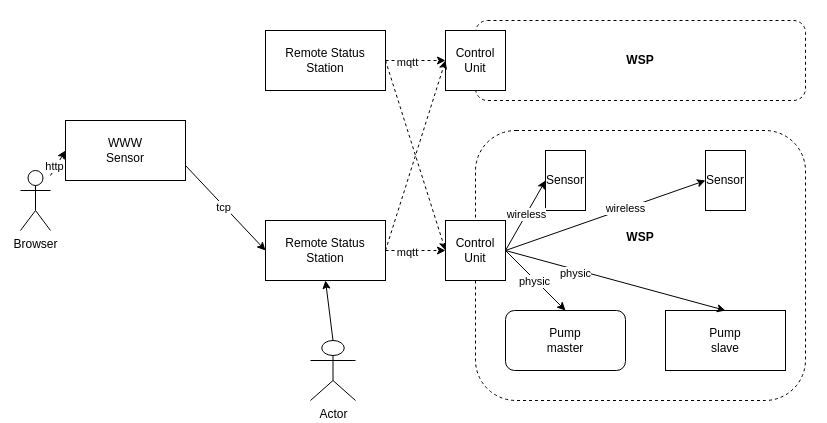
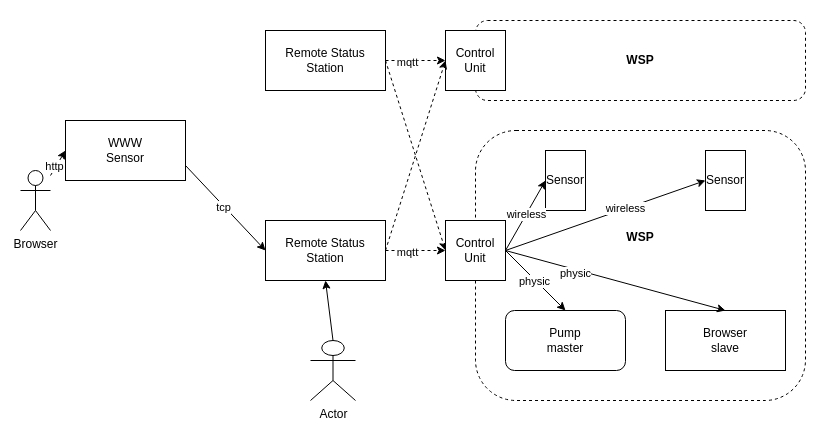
(726, 341) -> (726, 341)
